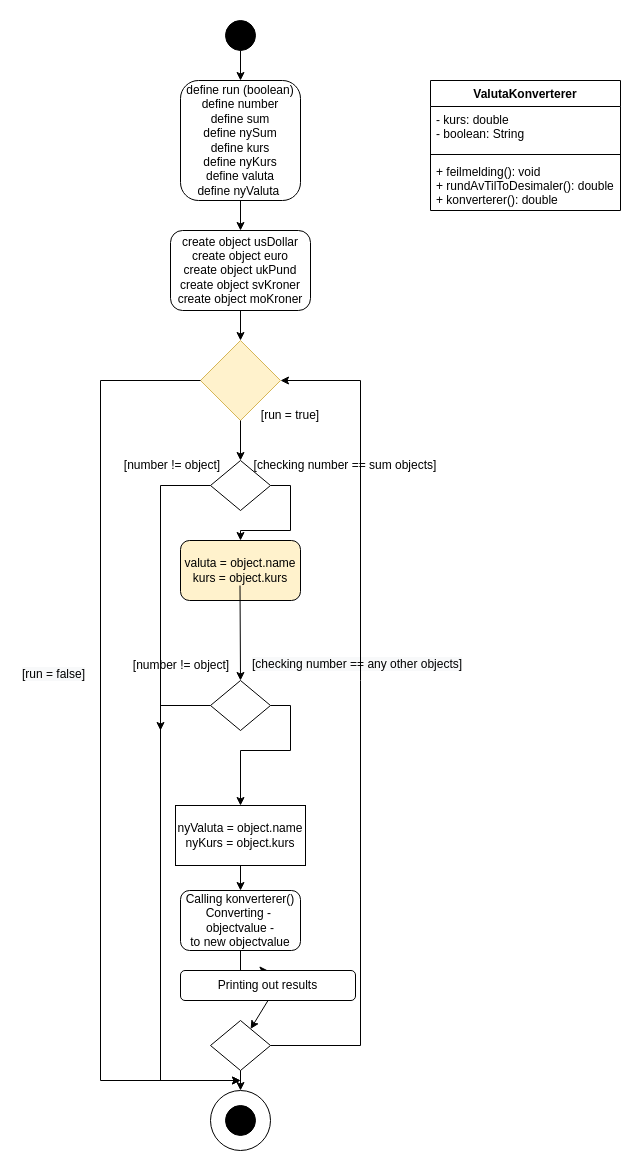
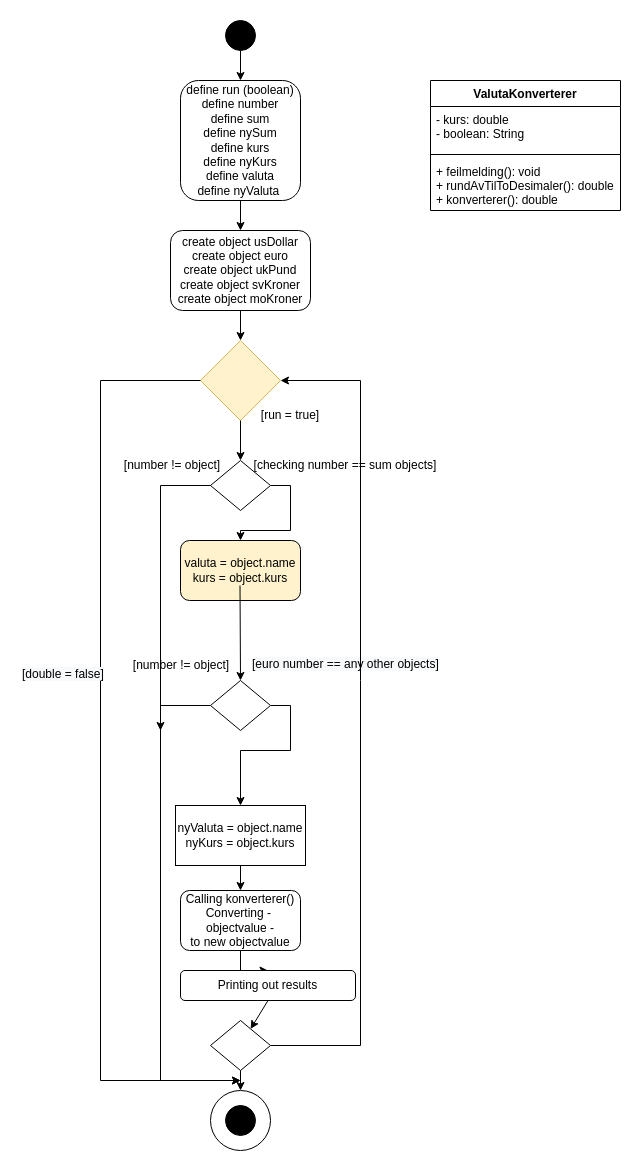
(362, 672) -> (359, 665)
(62, 675) -> (67, 682)
